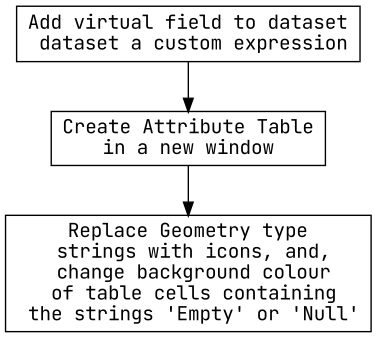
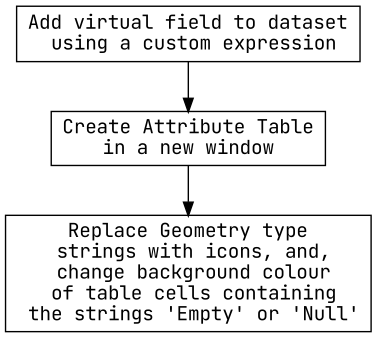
(188, 34) -> (188, 34)
